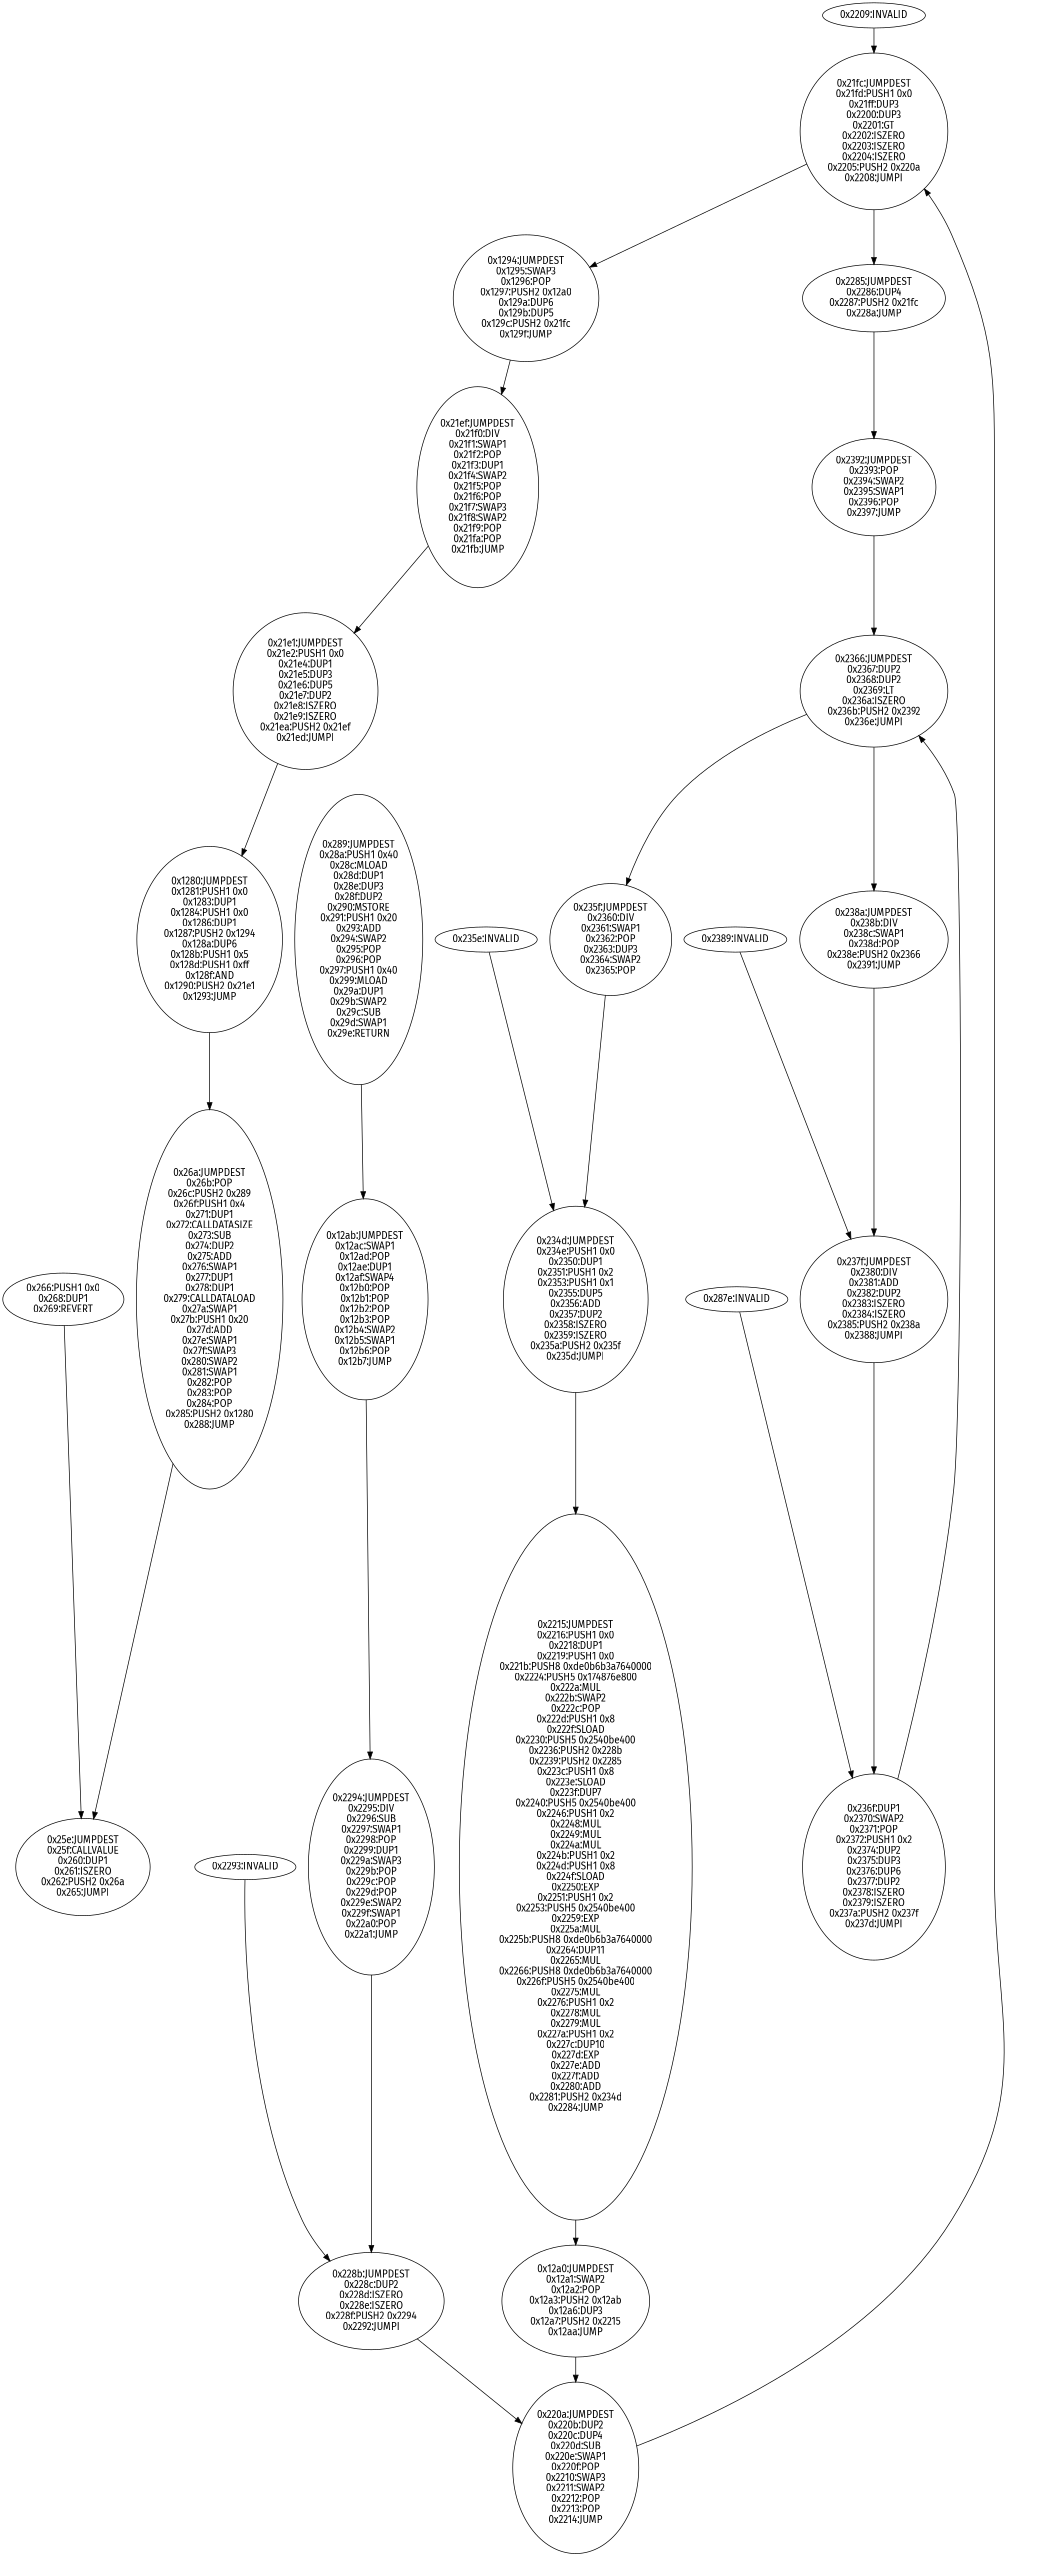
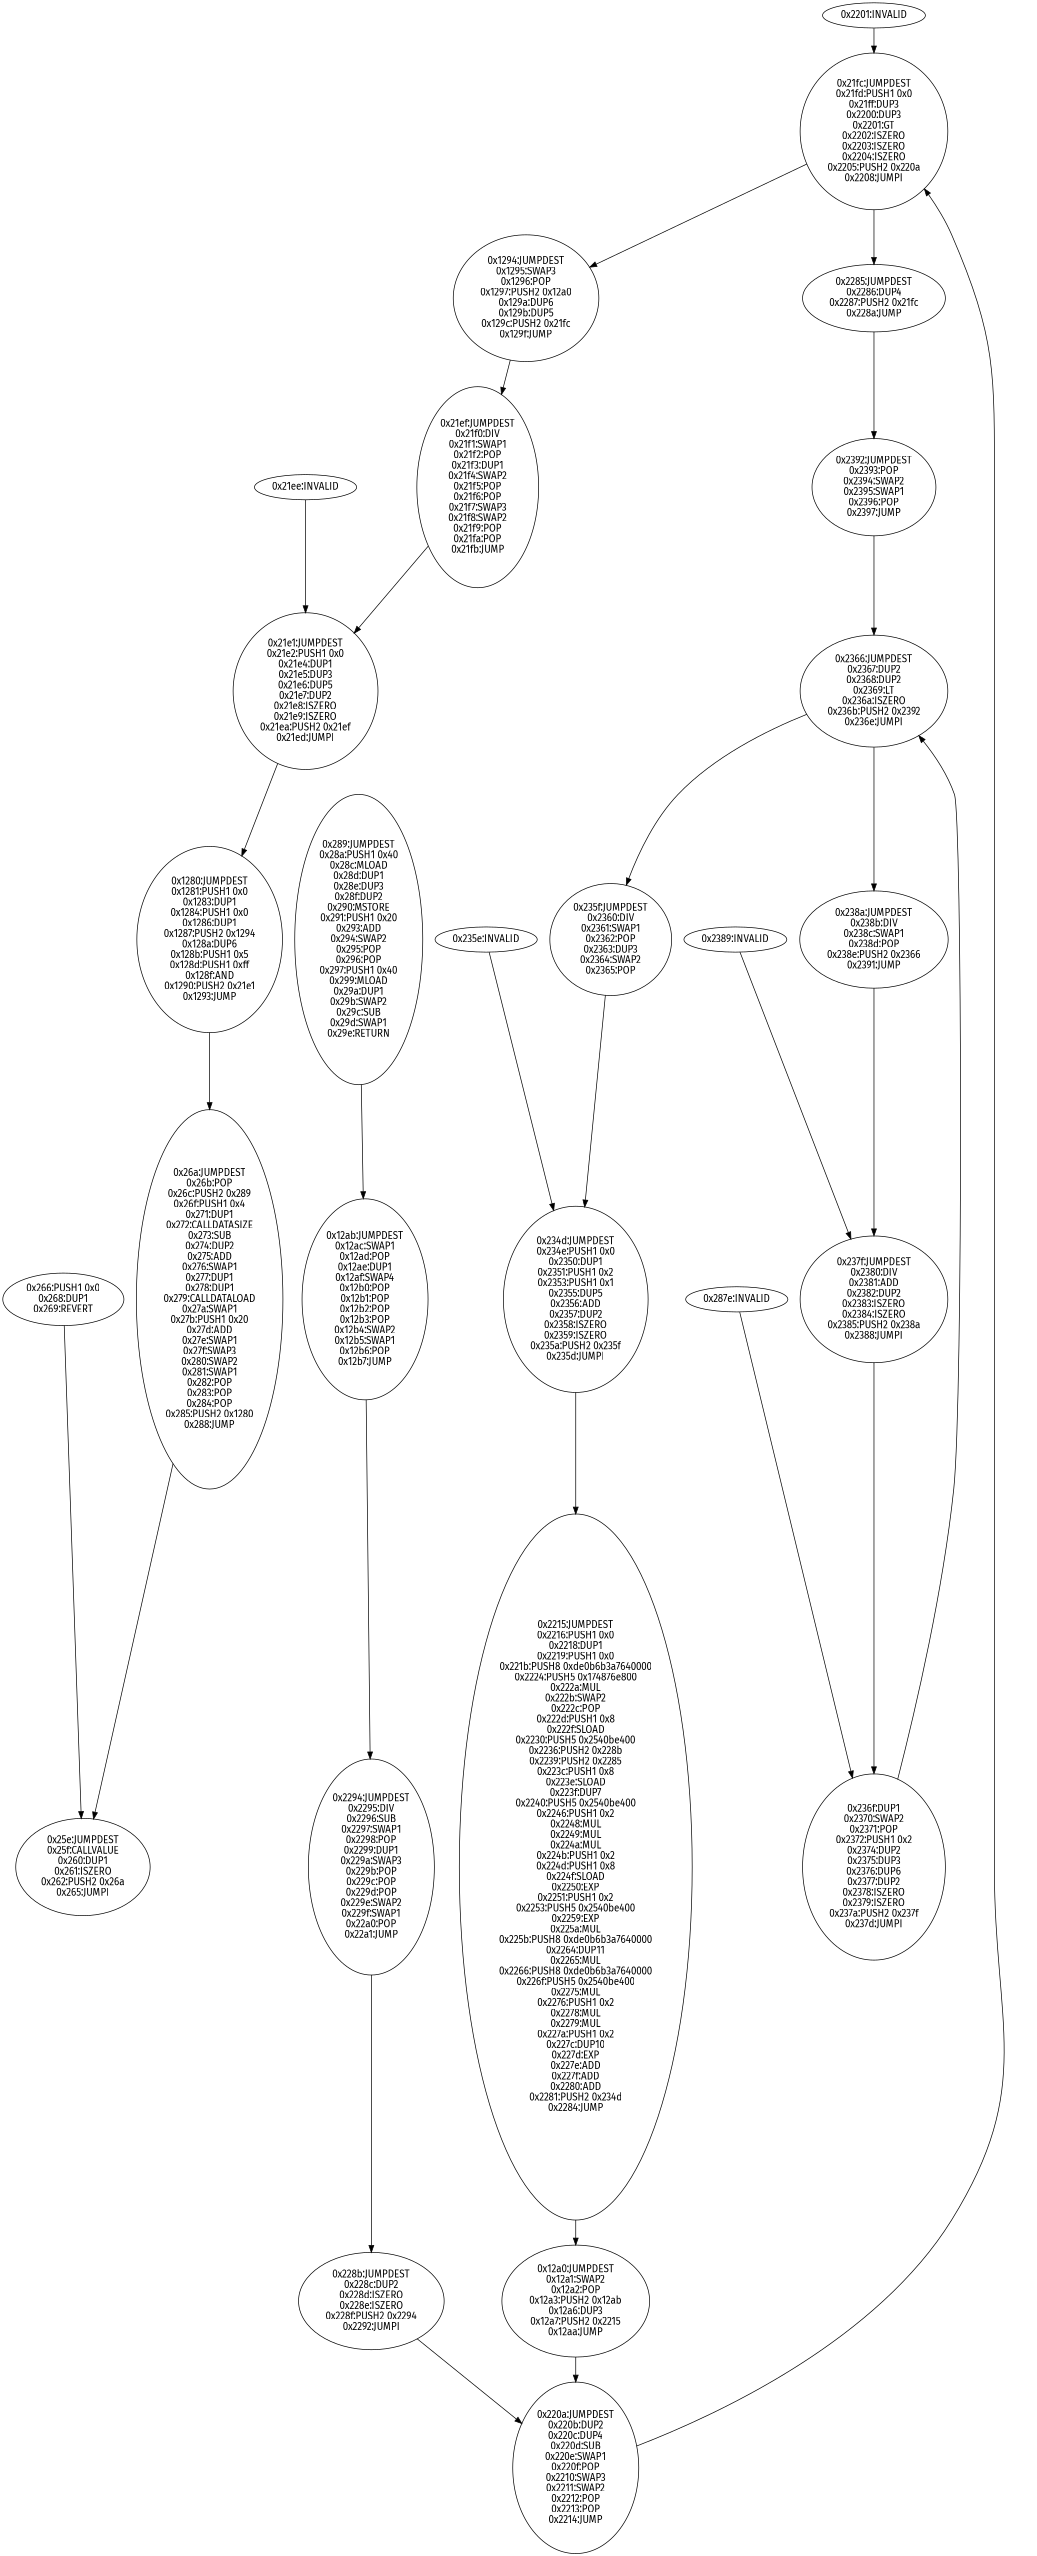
(874, 15) -> (874, 15)
none -> (306, 487)
(245, 1867) -> none
